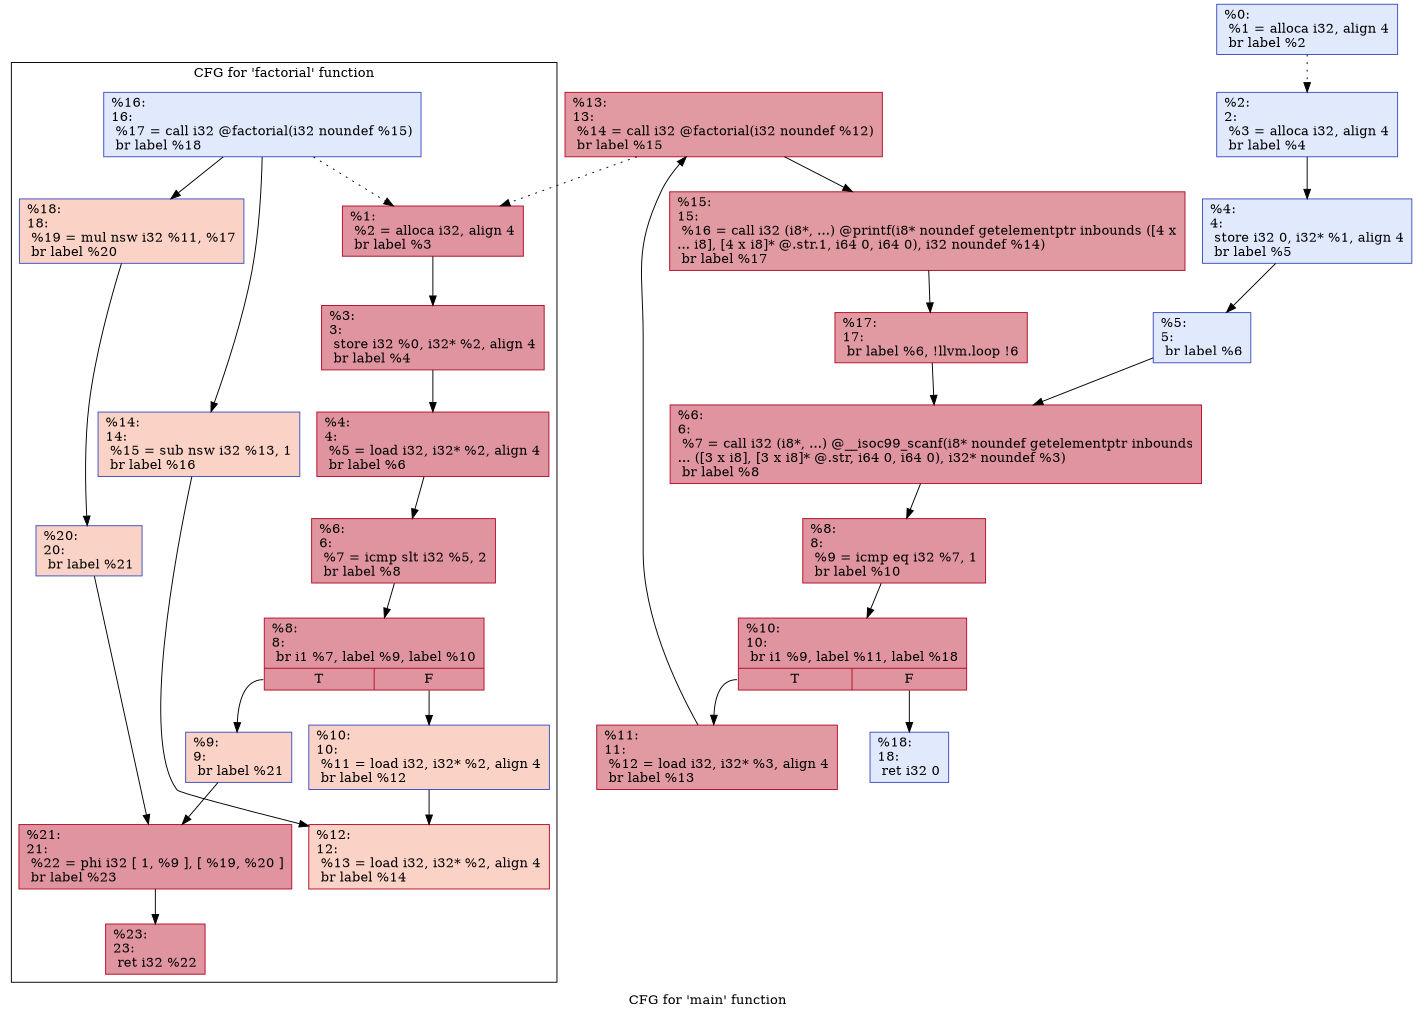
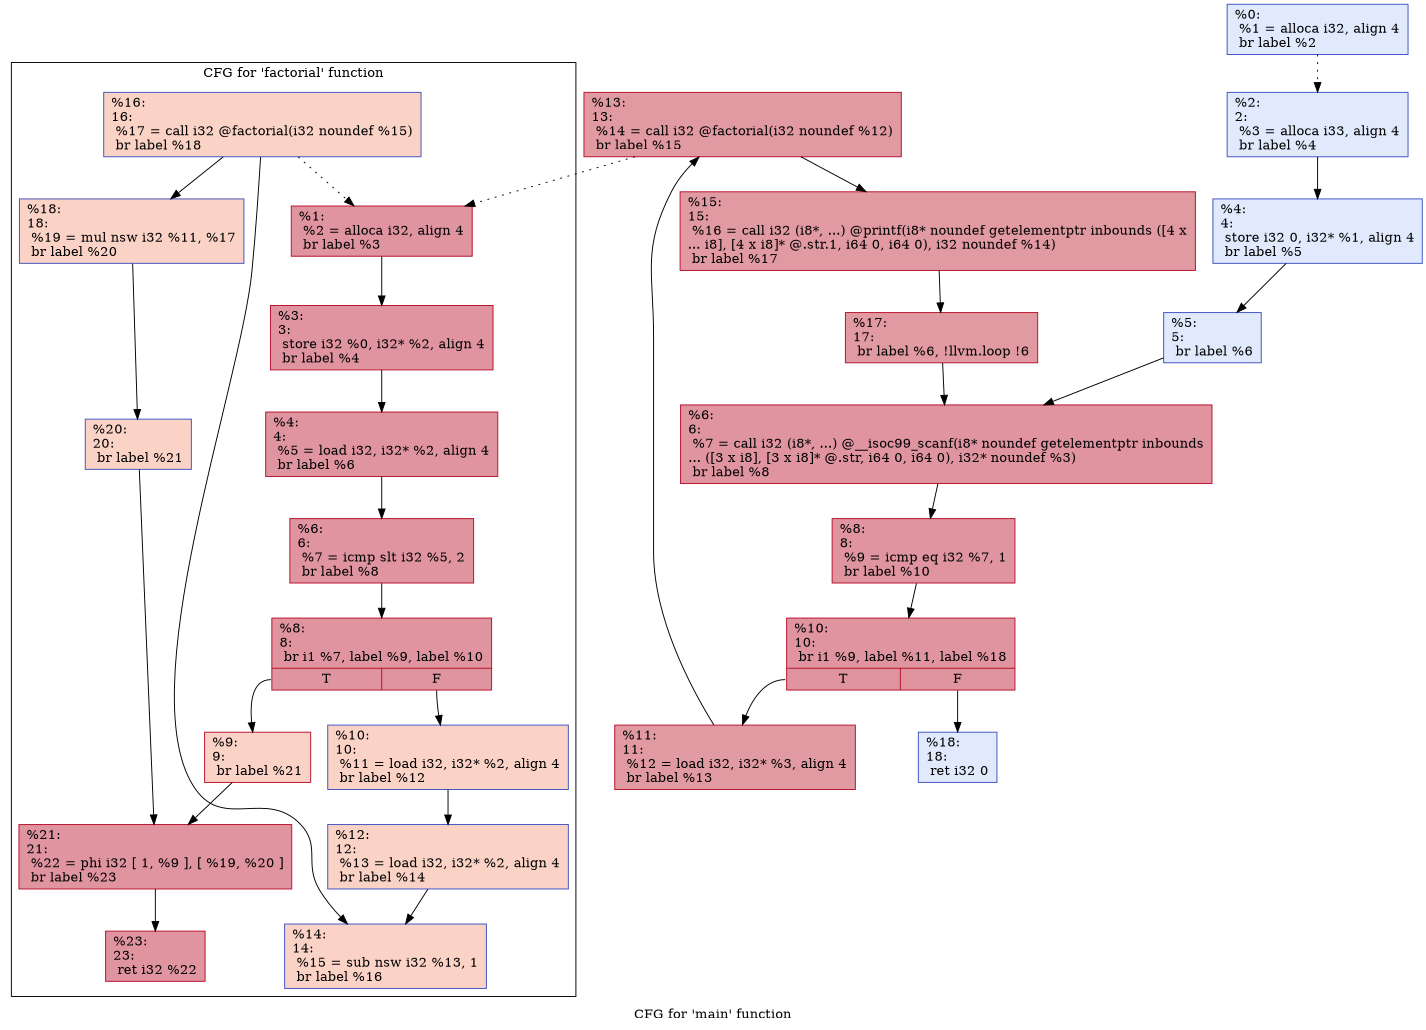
(262, 125) -> (262, 125)
(1307, 131) -> (1318, 131)
(161, 697) -> (419, 903)
(239, 757) -> (258, 757)
(429, 857) -> (448, 857)
